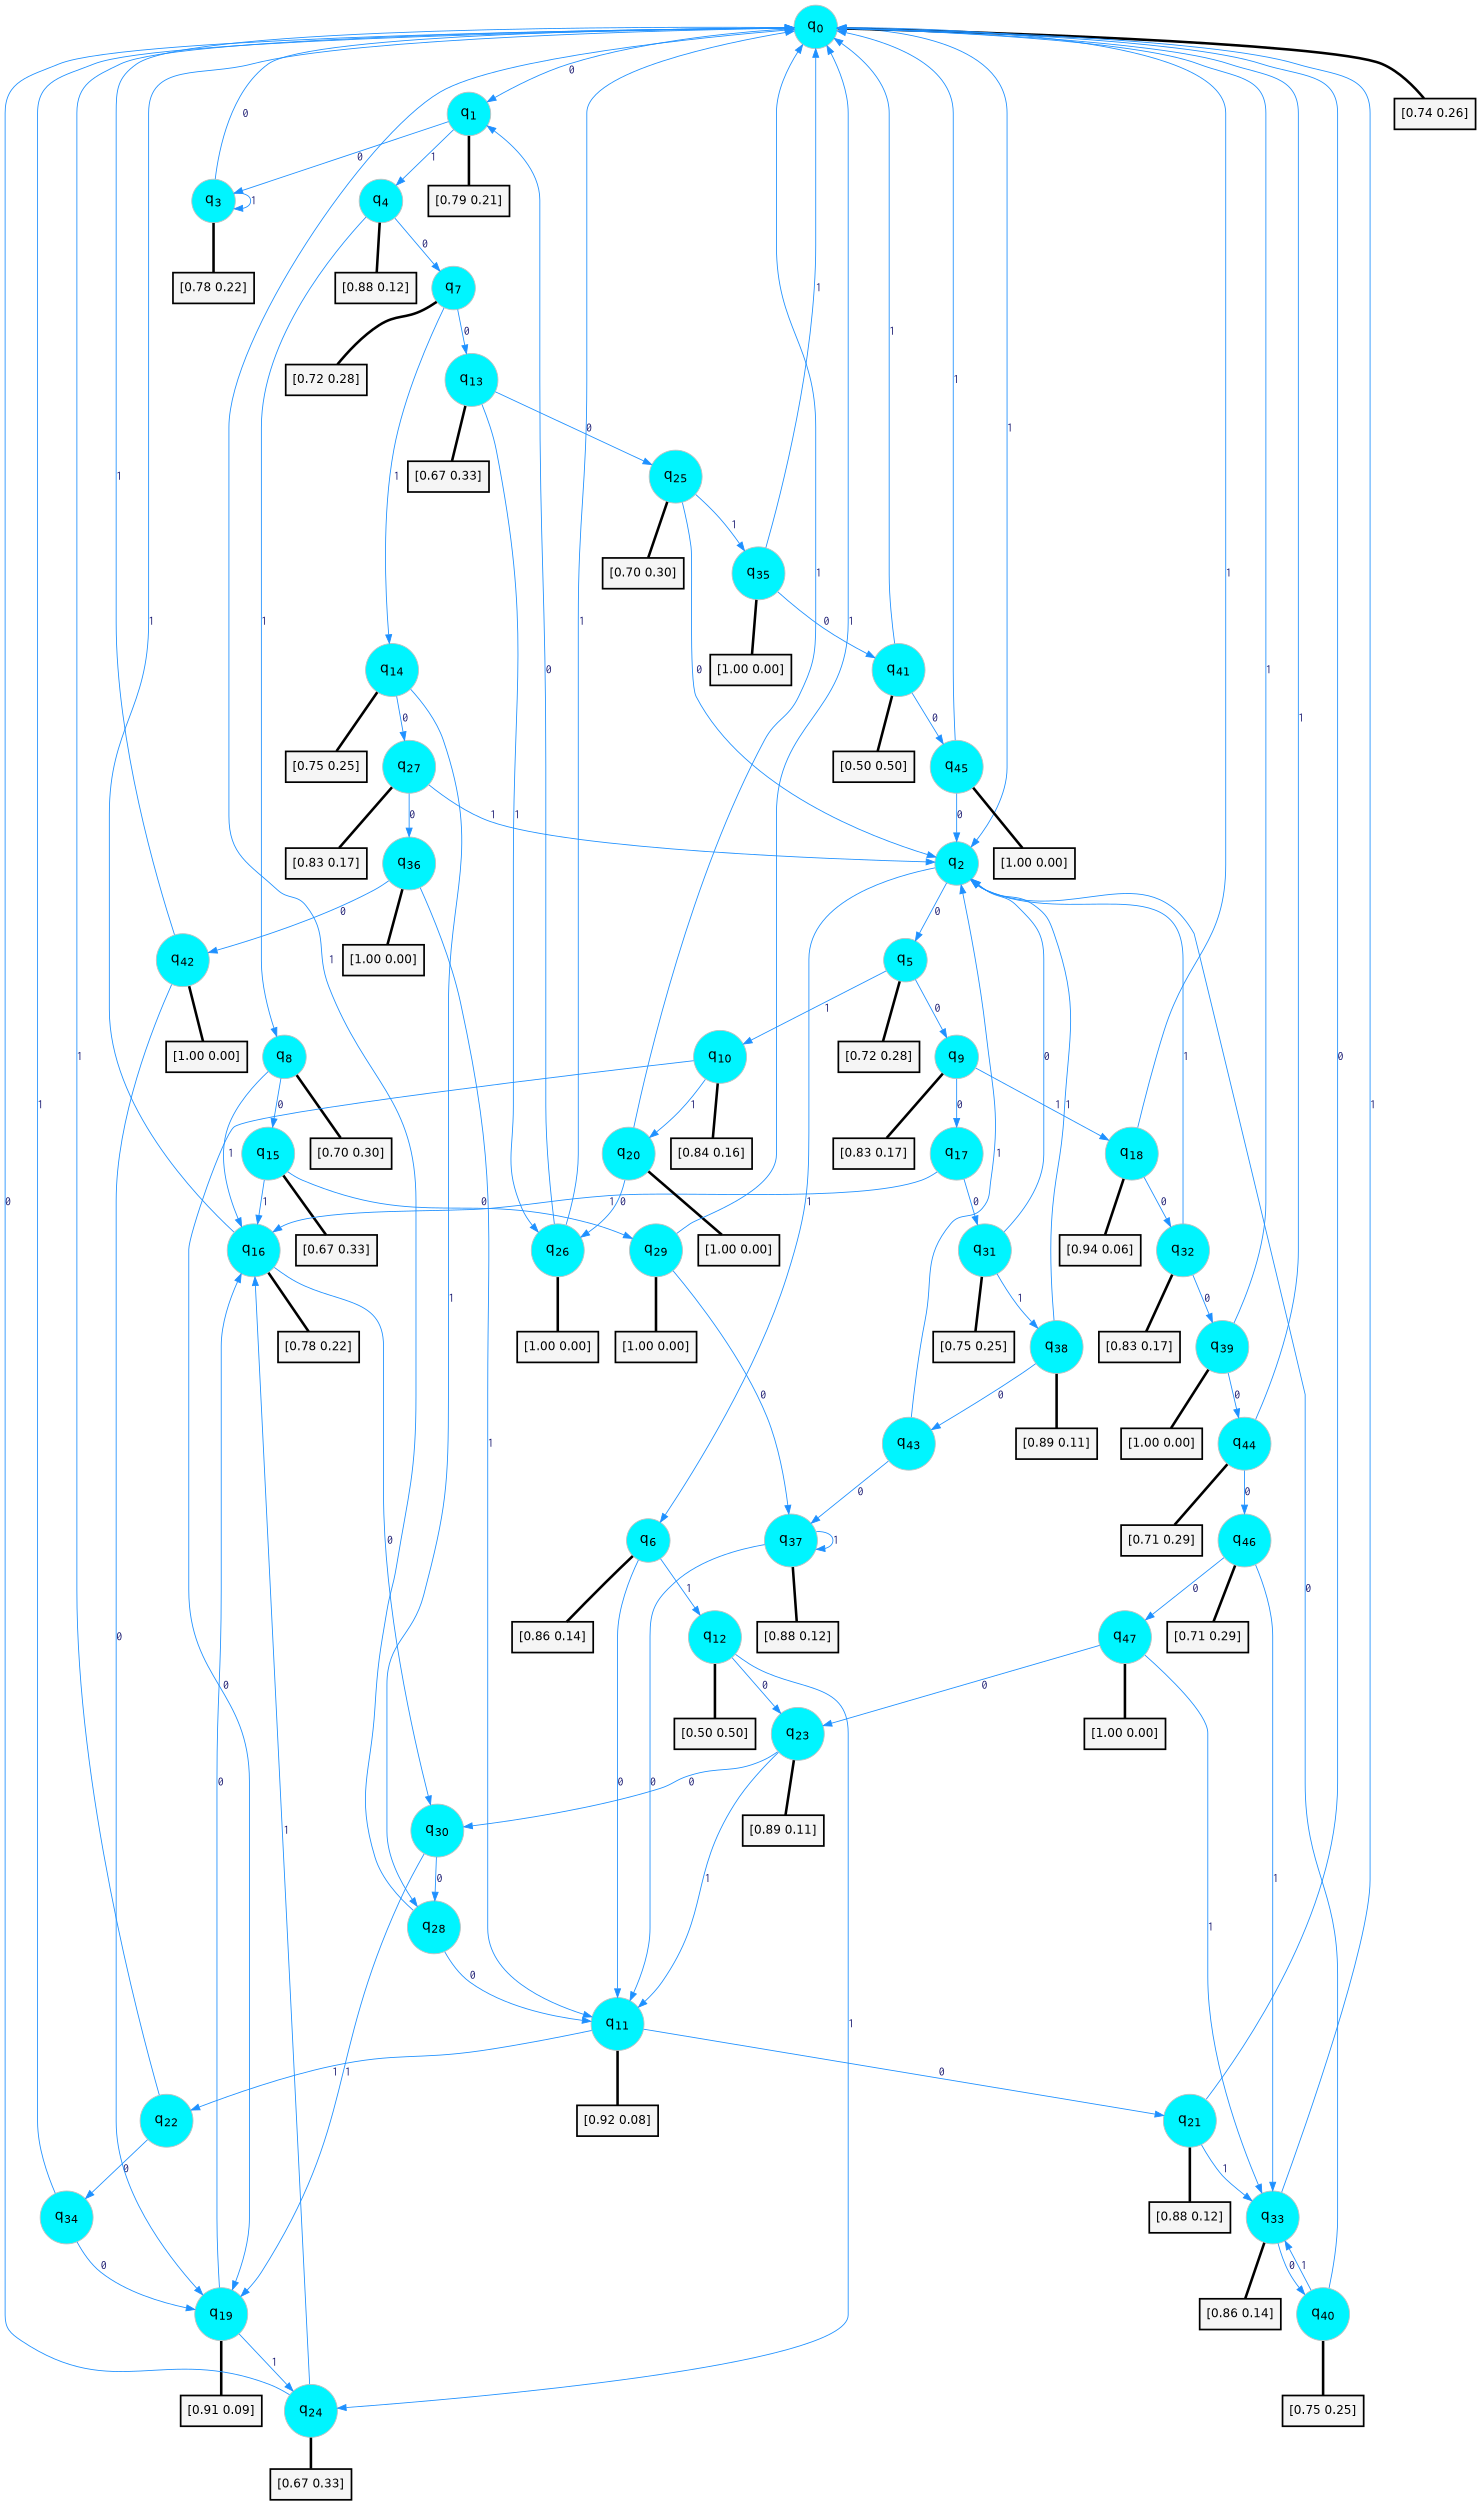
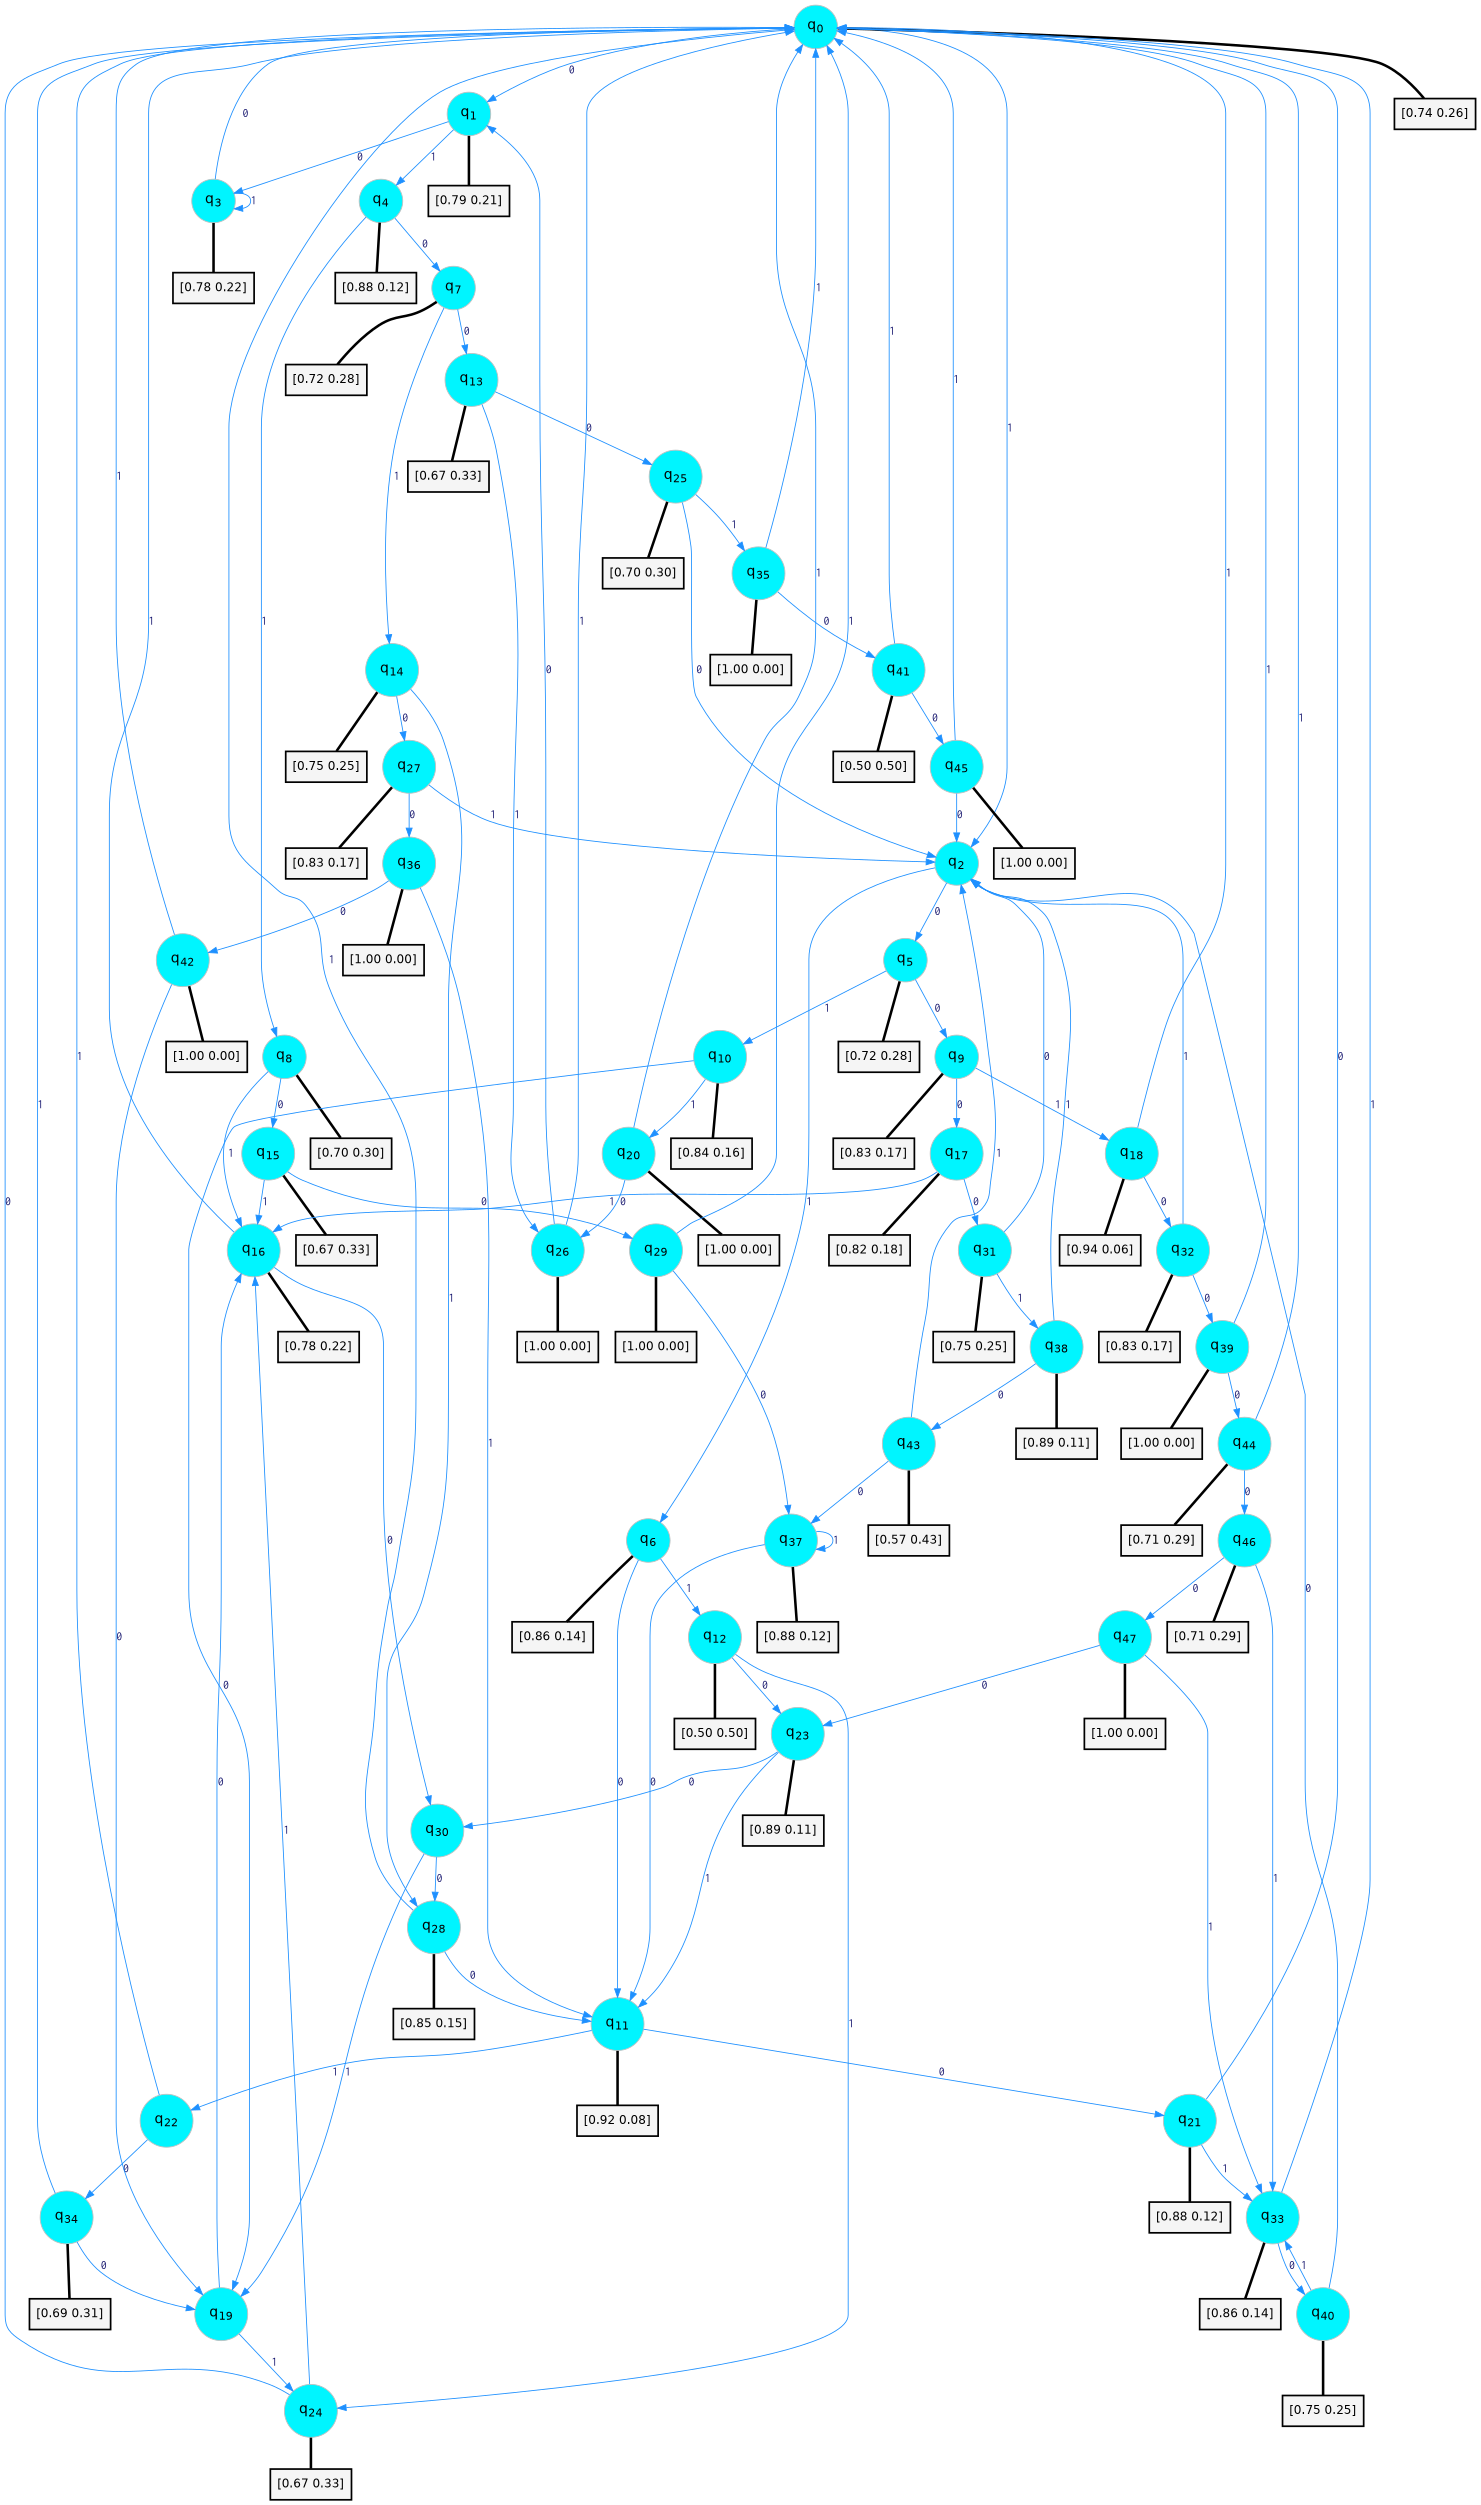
none -> (870, 1250)
none -> (909, 1540)
none -> (434, 2024)
none -> (70, 2314)
(221, 2411) -> none
